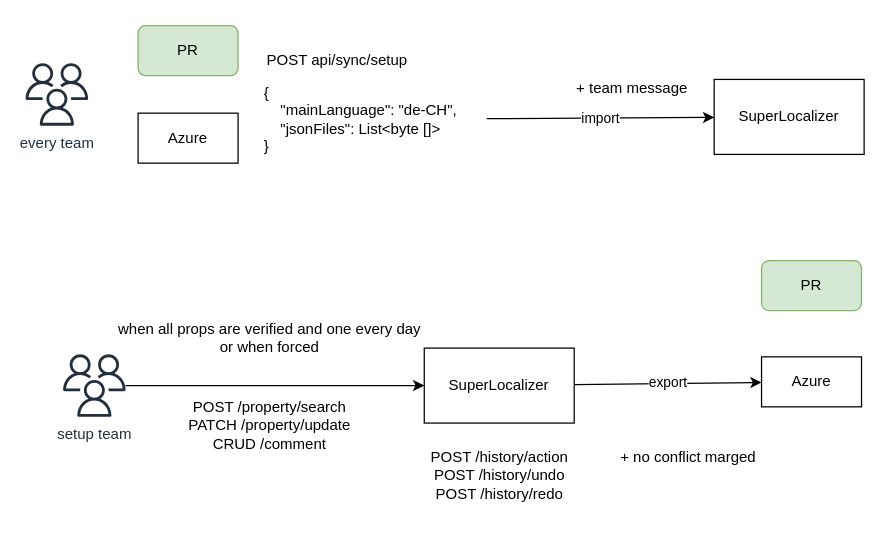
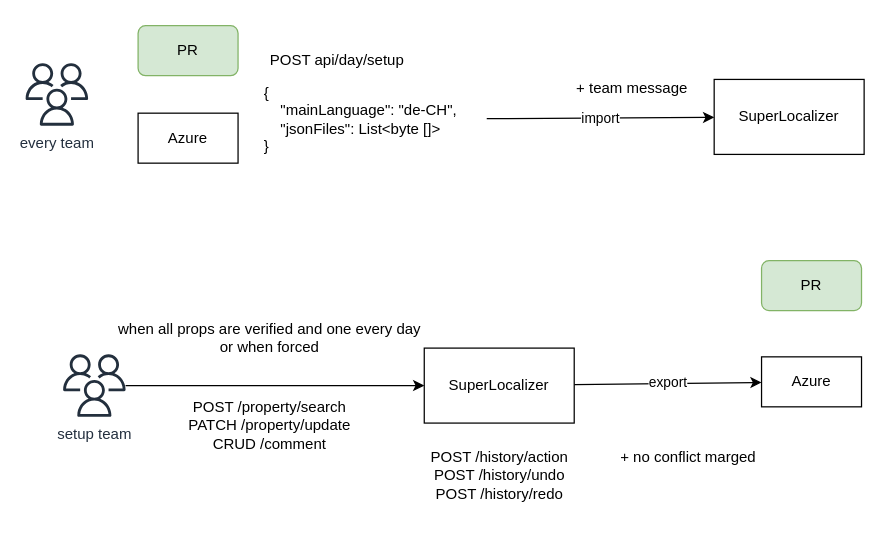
(338, 61) -> (338, 61)
